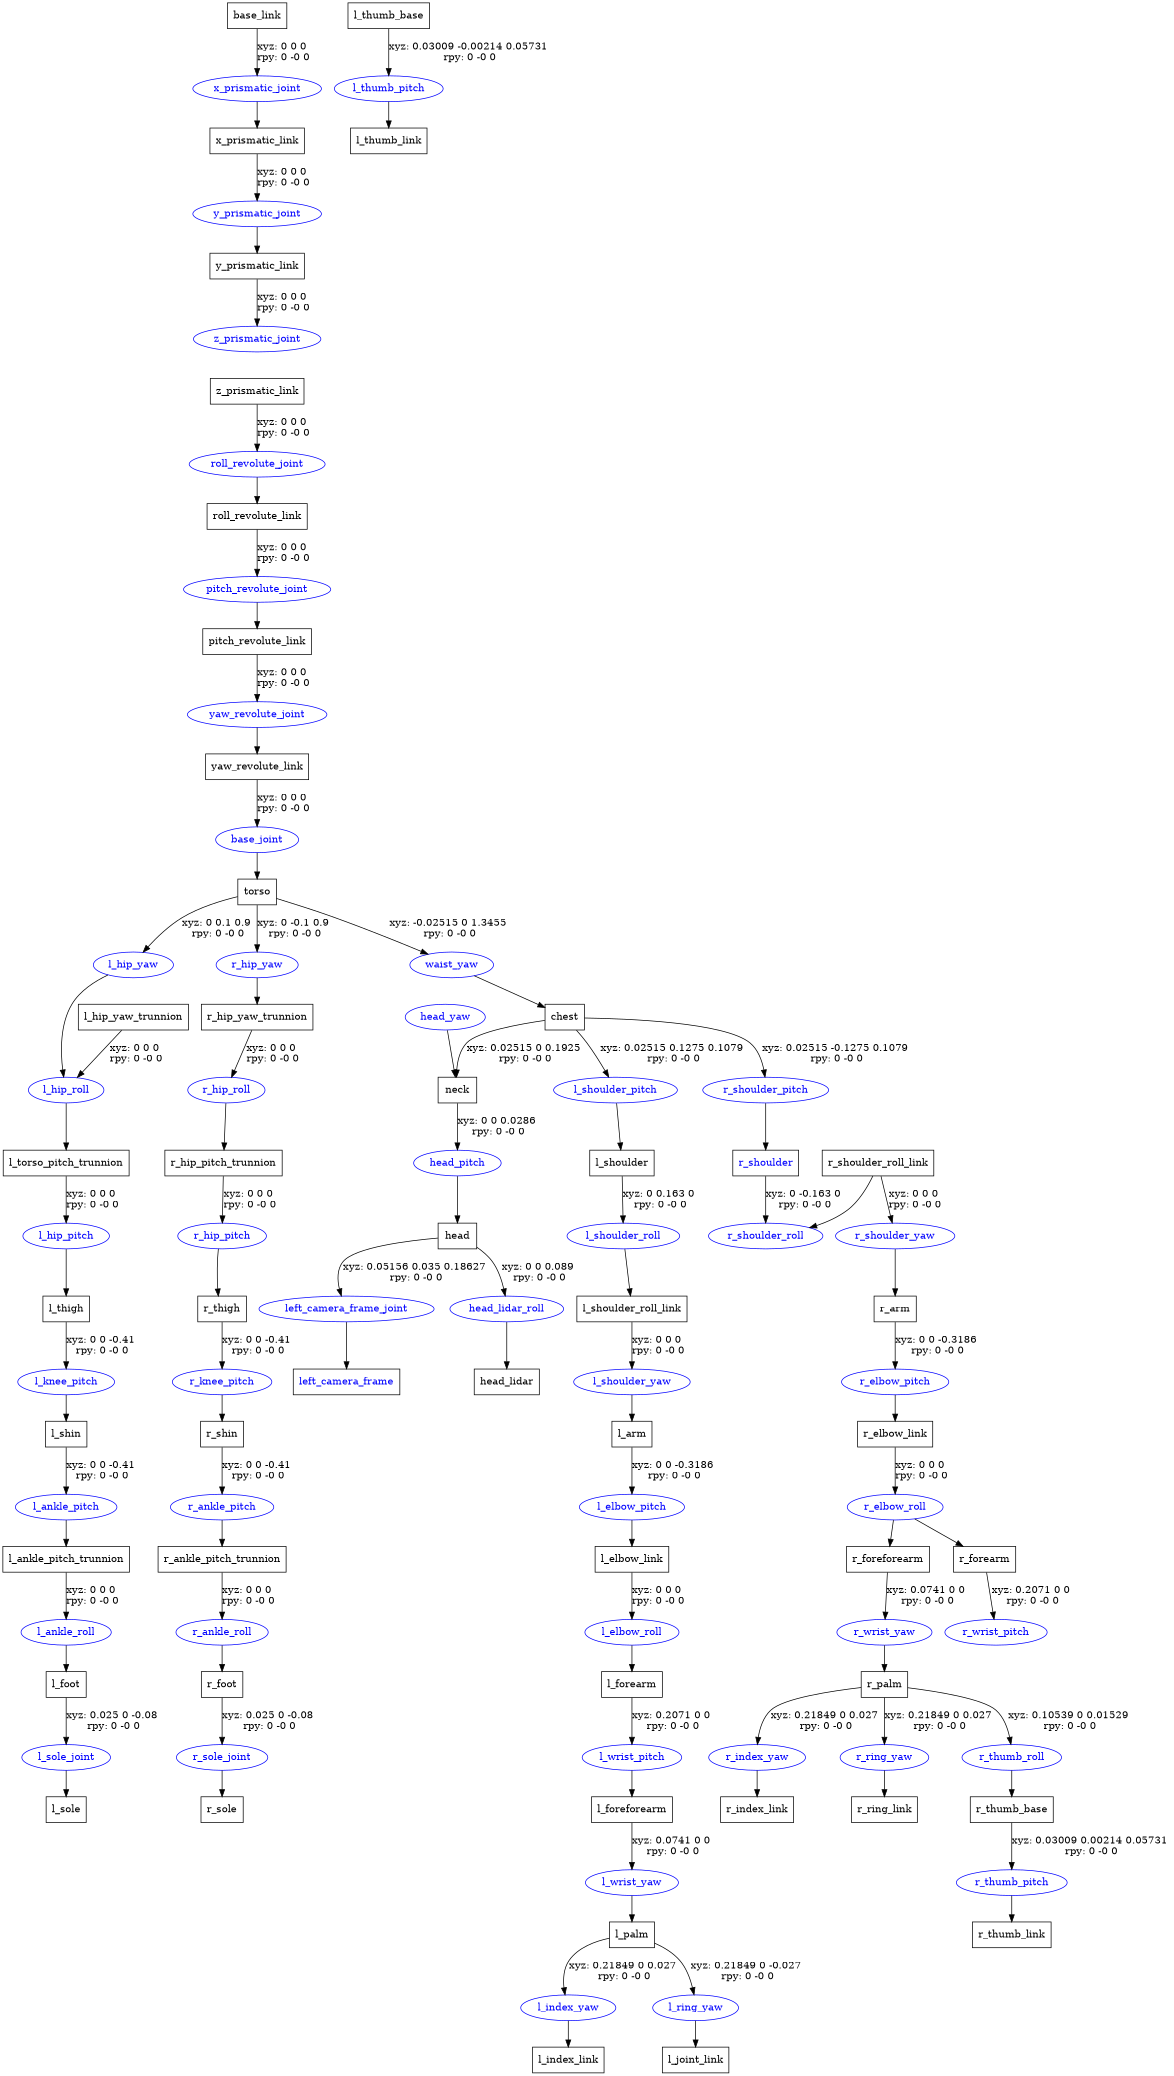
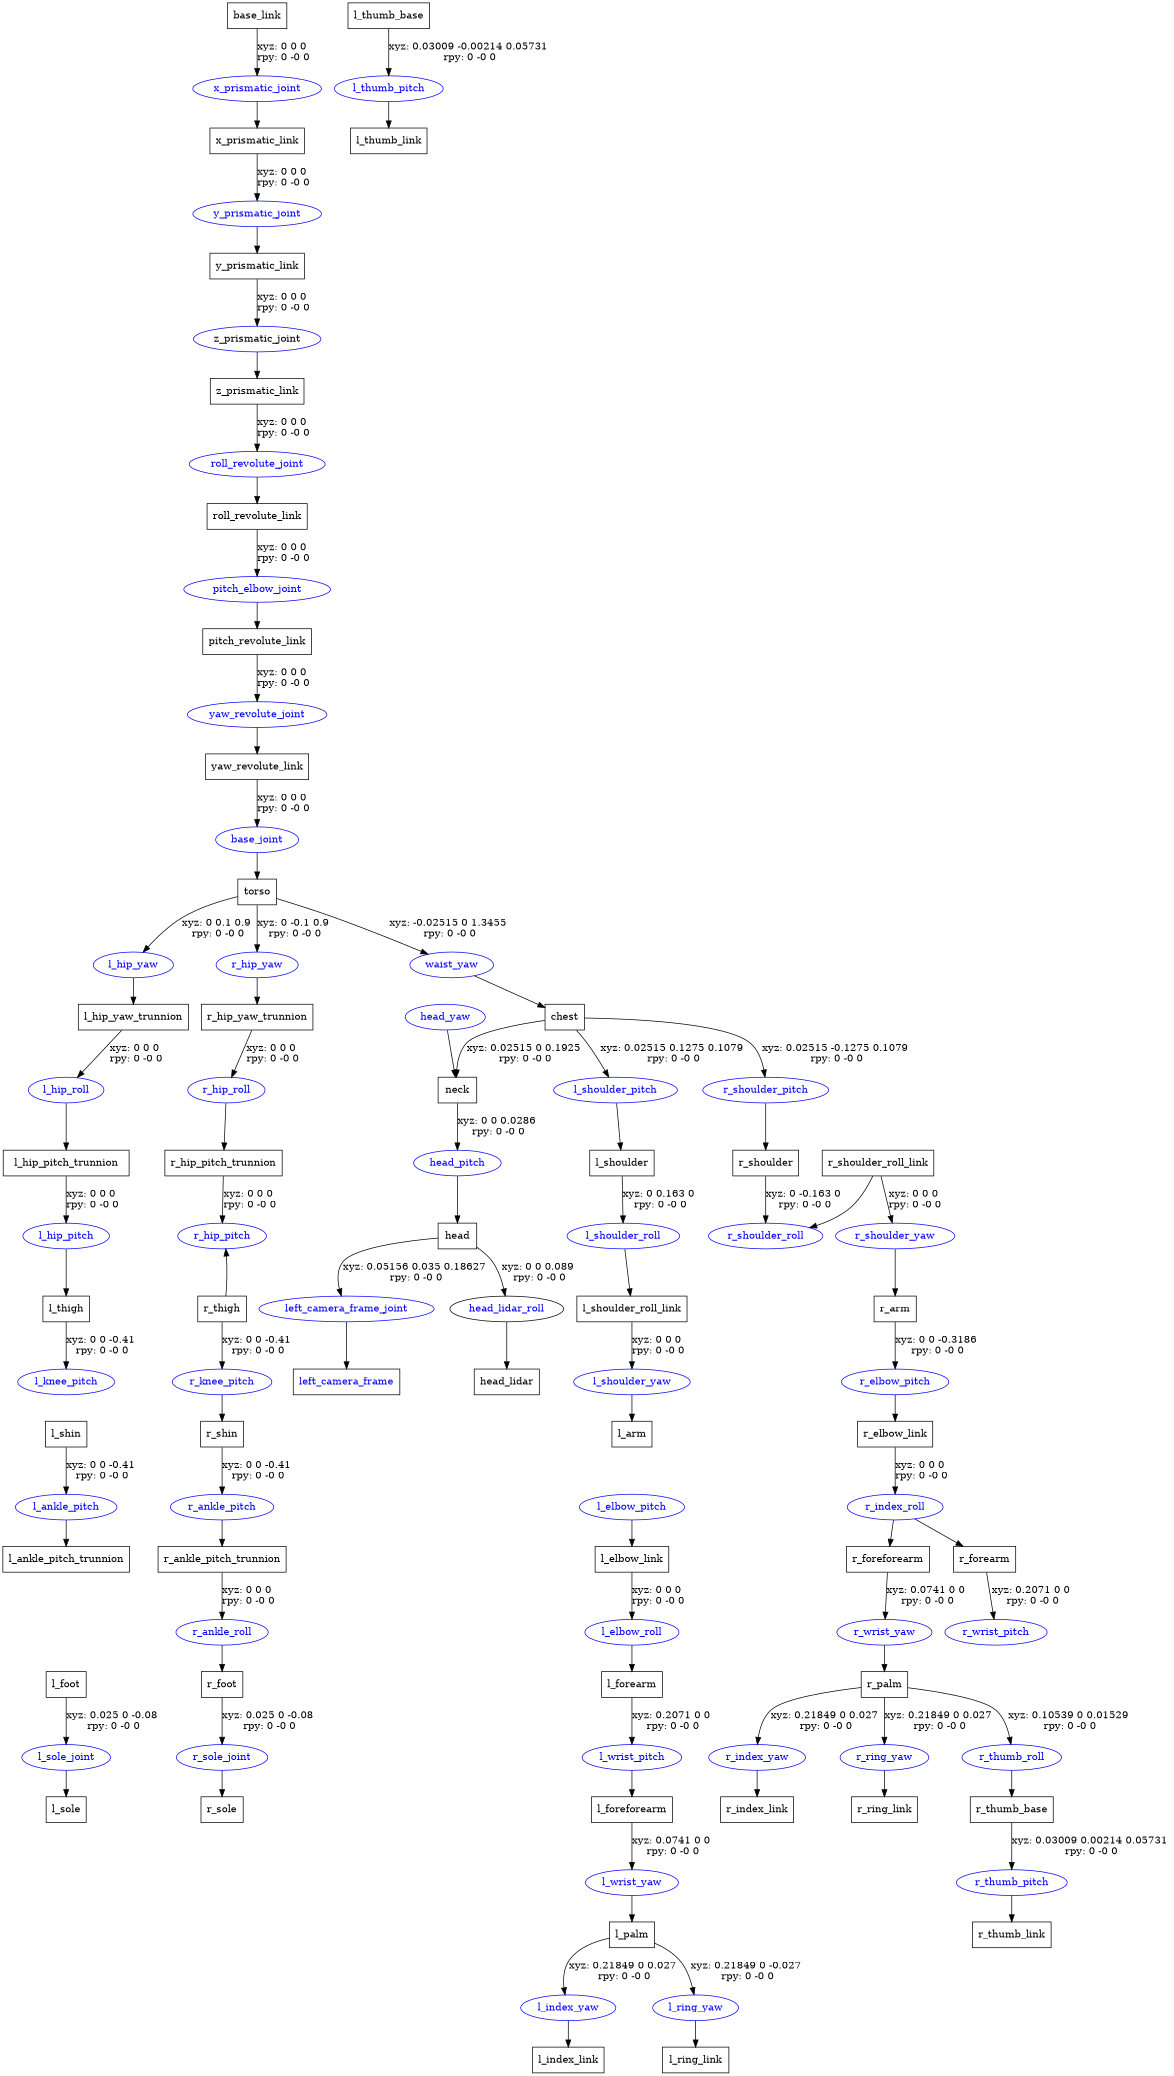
(257, 339) -> (257, 339)
none -> (257, 362)
(257, 589) -> (257, 589)
(68, 1013) -> (133, 987)
(66, 1163) -> (66, 1163)
(766, 1163) -> (766, 1163)
(217, 1269) -> (227, 1276)
(507, 1309) -> (507, 1309)
(66, 1404) -> none
(632, 1467) -> none
(895, 1507) -> (895, 1507)
(66, 1632) -> none
(696, 2060) -> (696, 2060)
